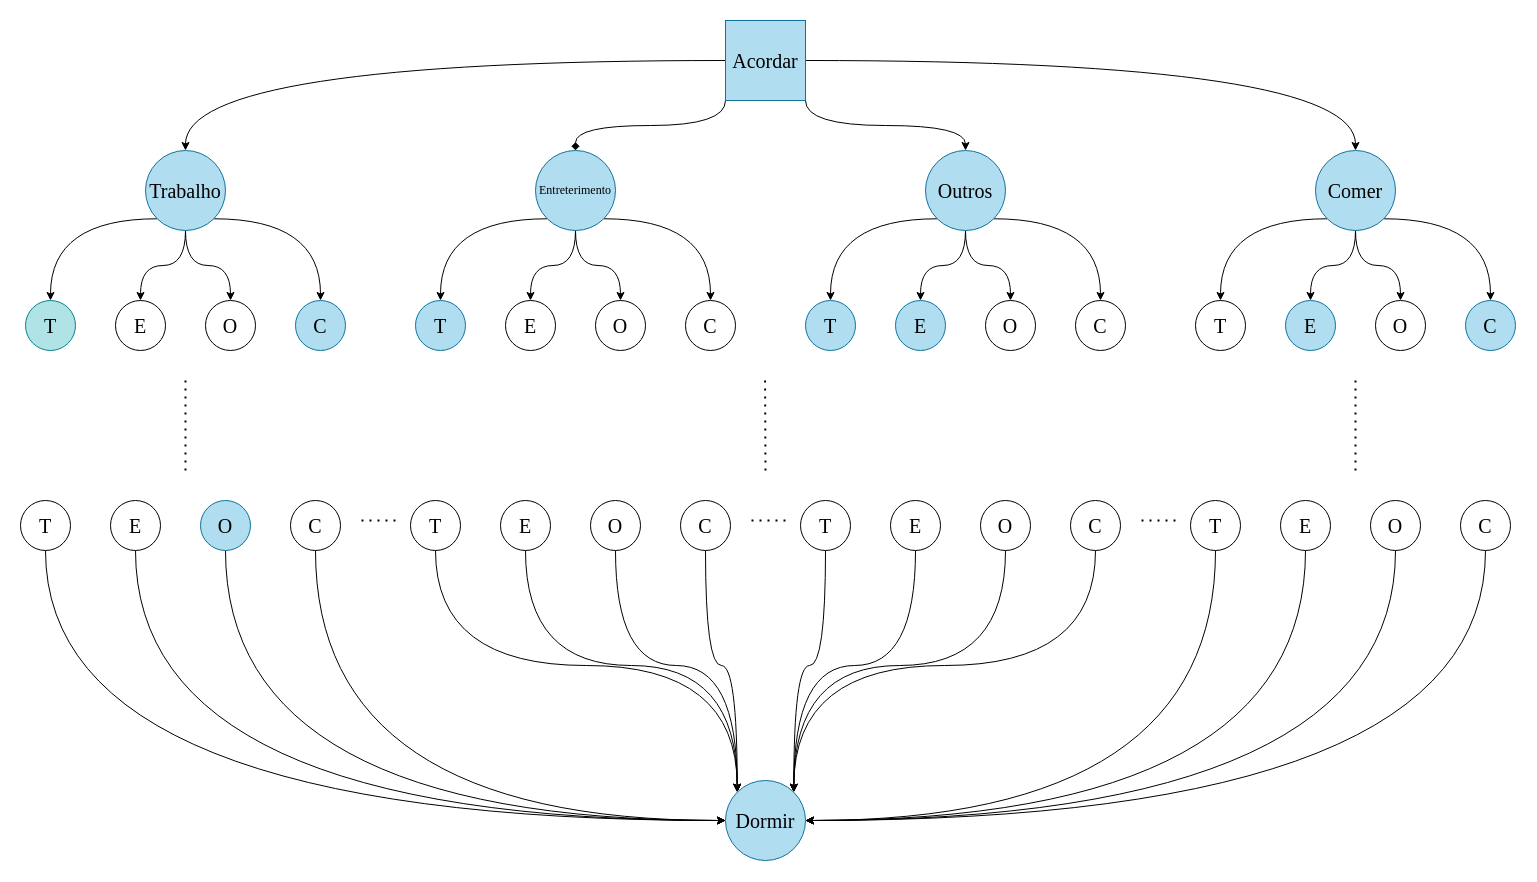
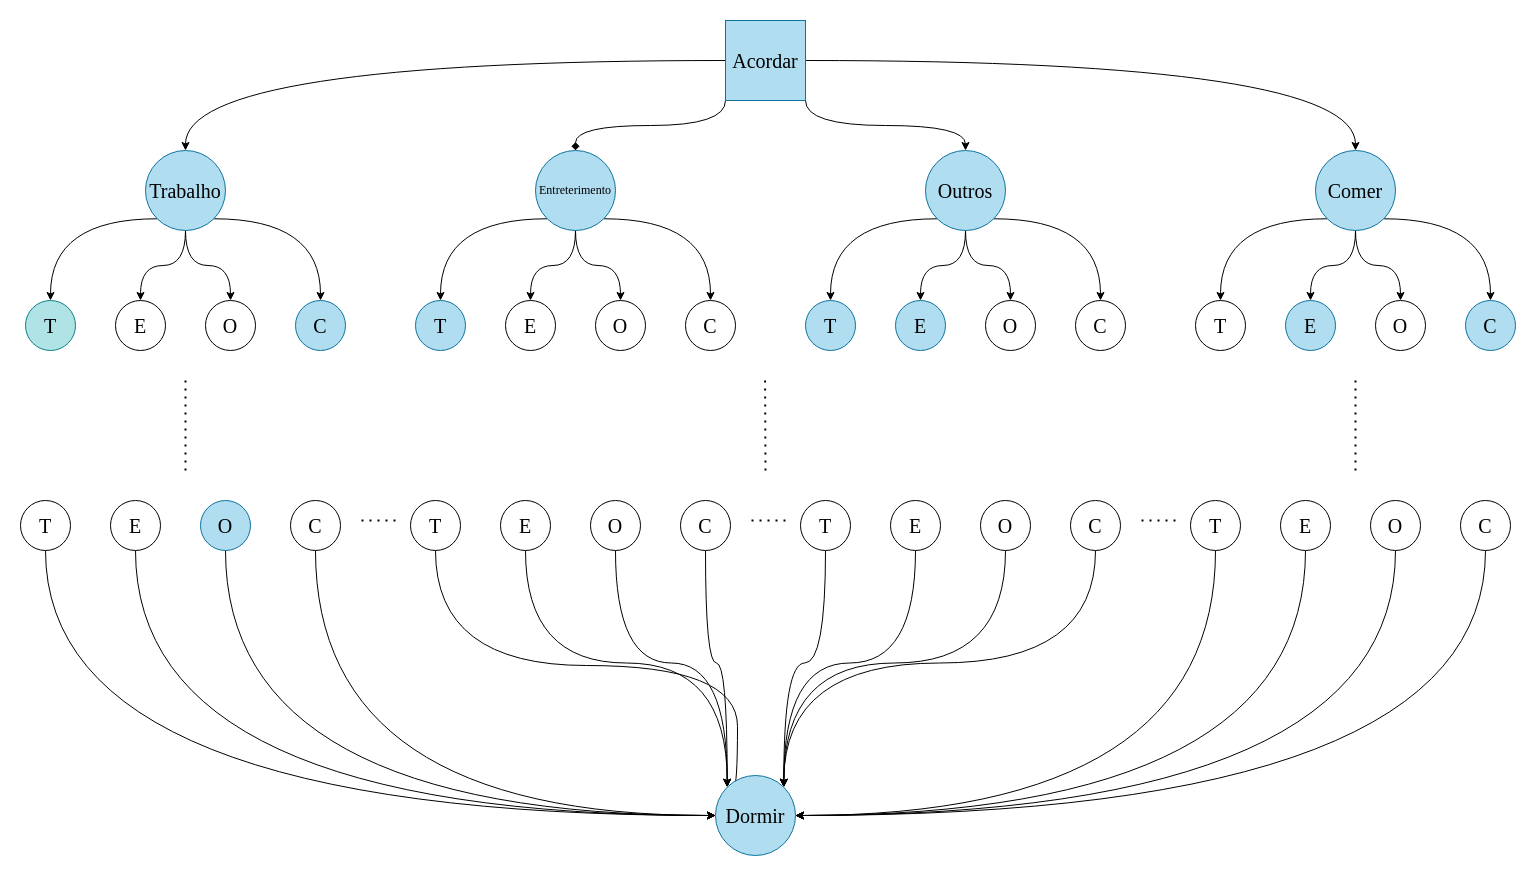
(766, 821) -> (756, 816)
